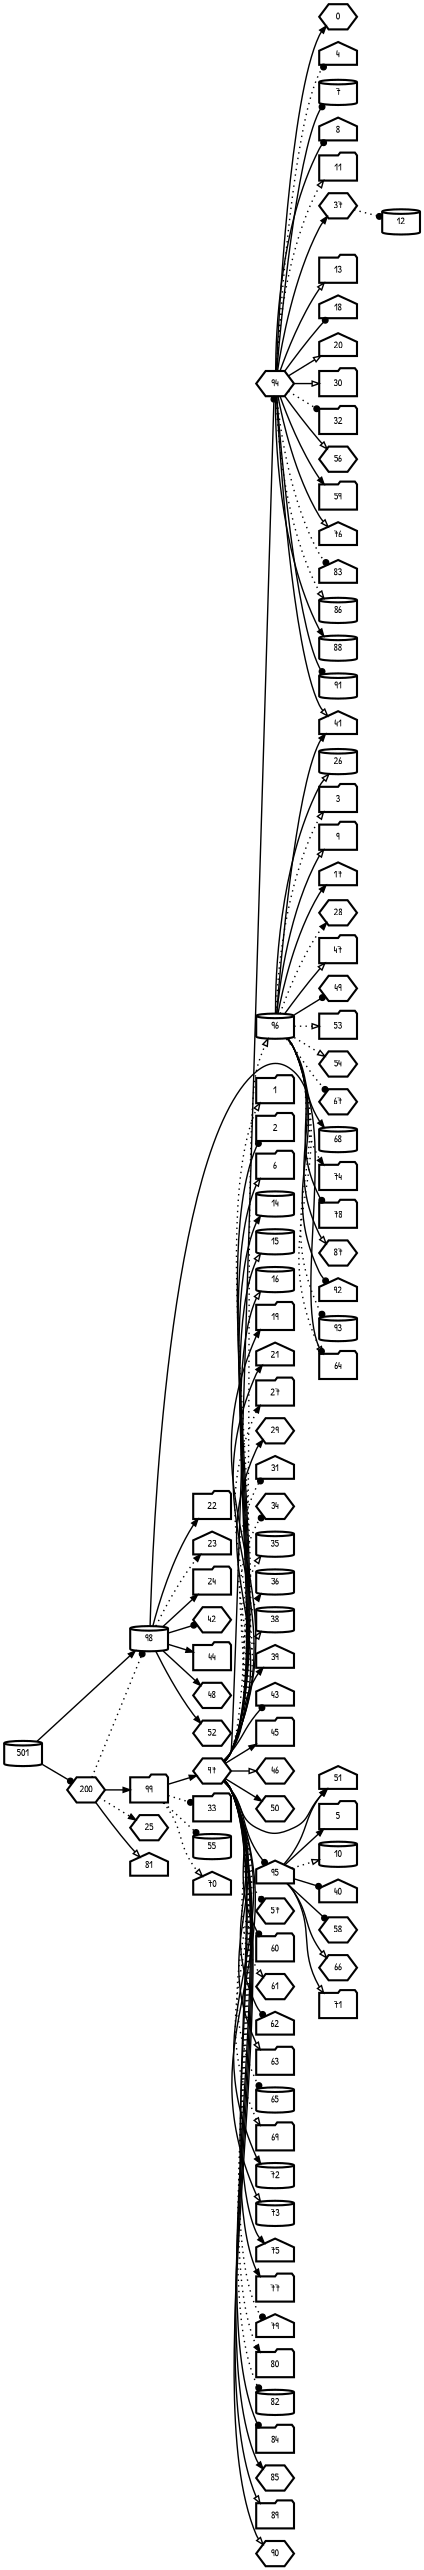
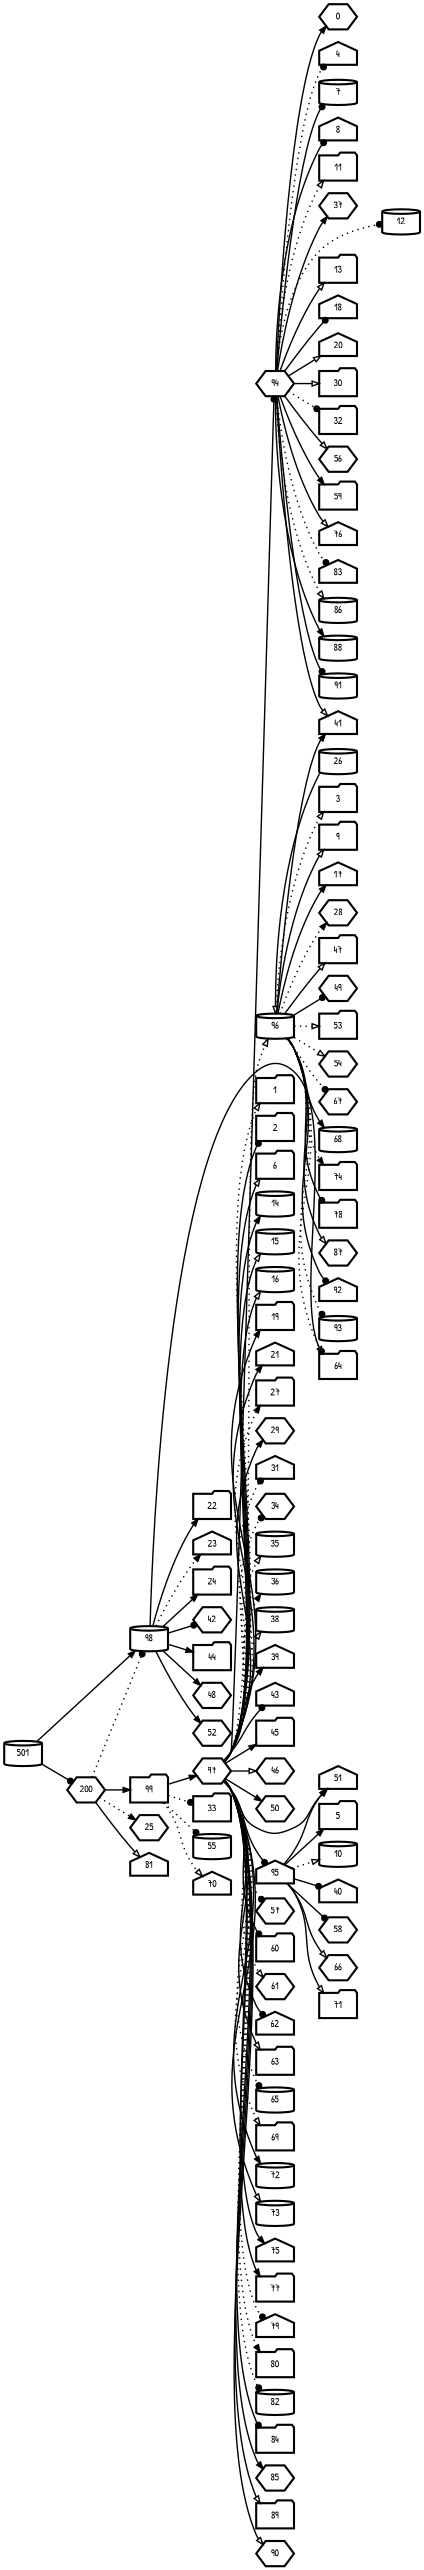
(365, 213) -> (308, 265)
(286, 893) -> (285, 887)
